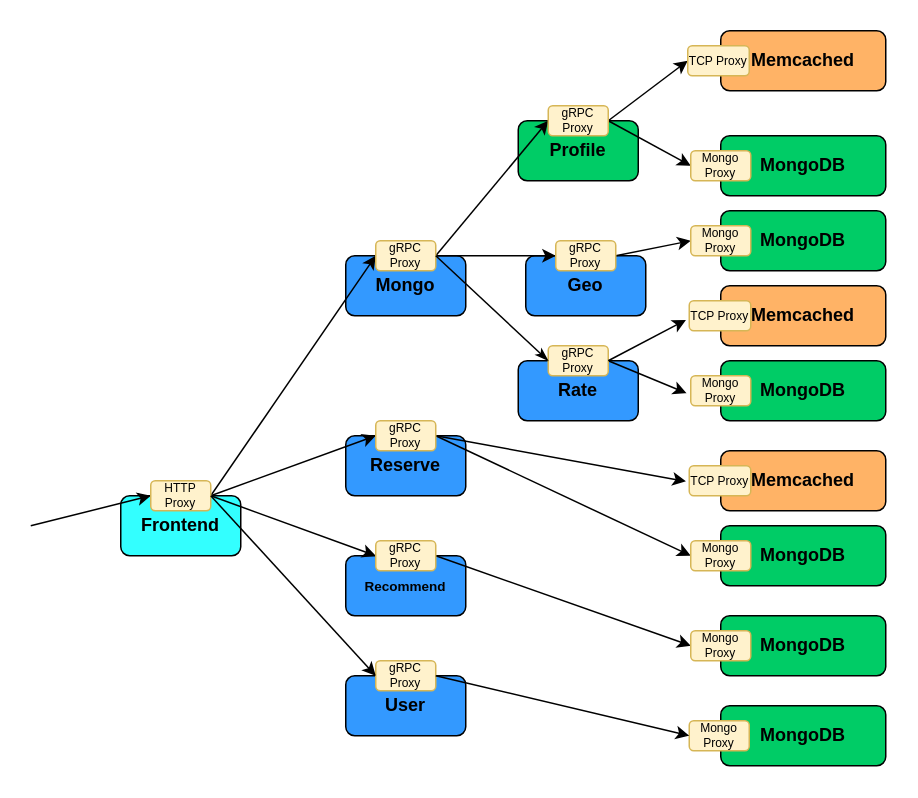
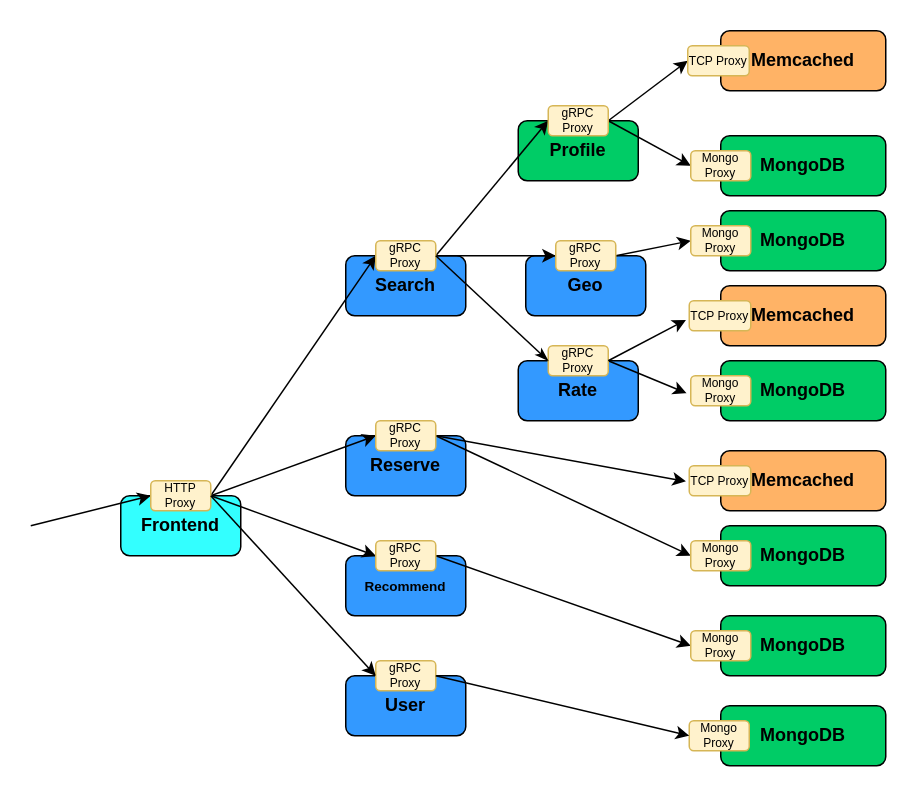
(406, 286) -> (406, 286)
